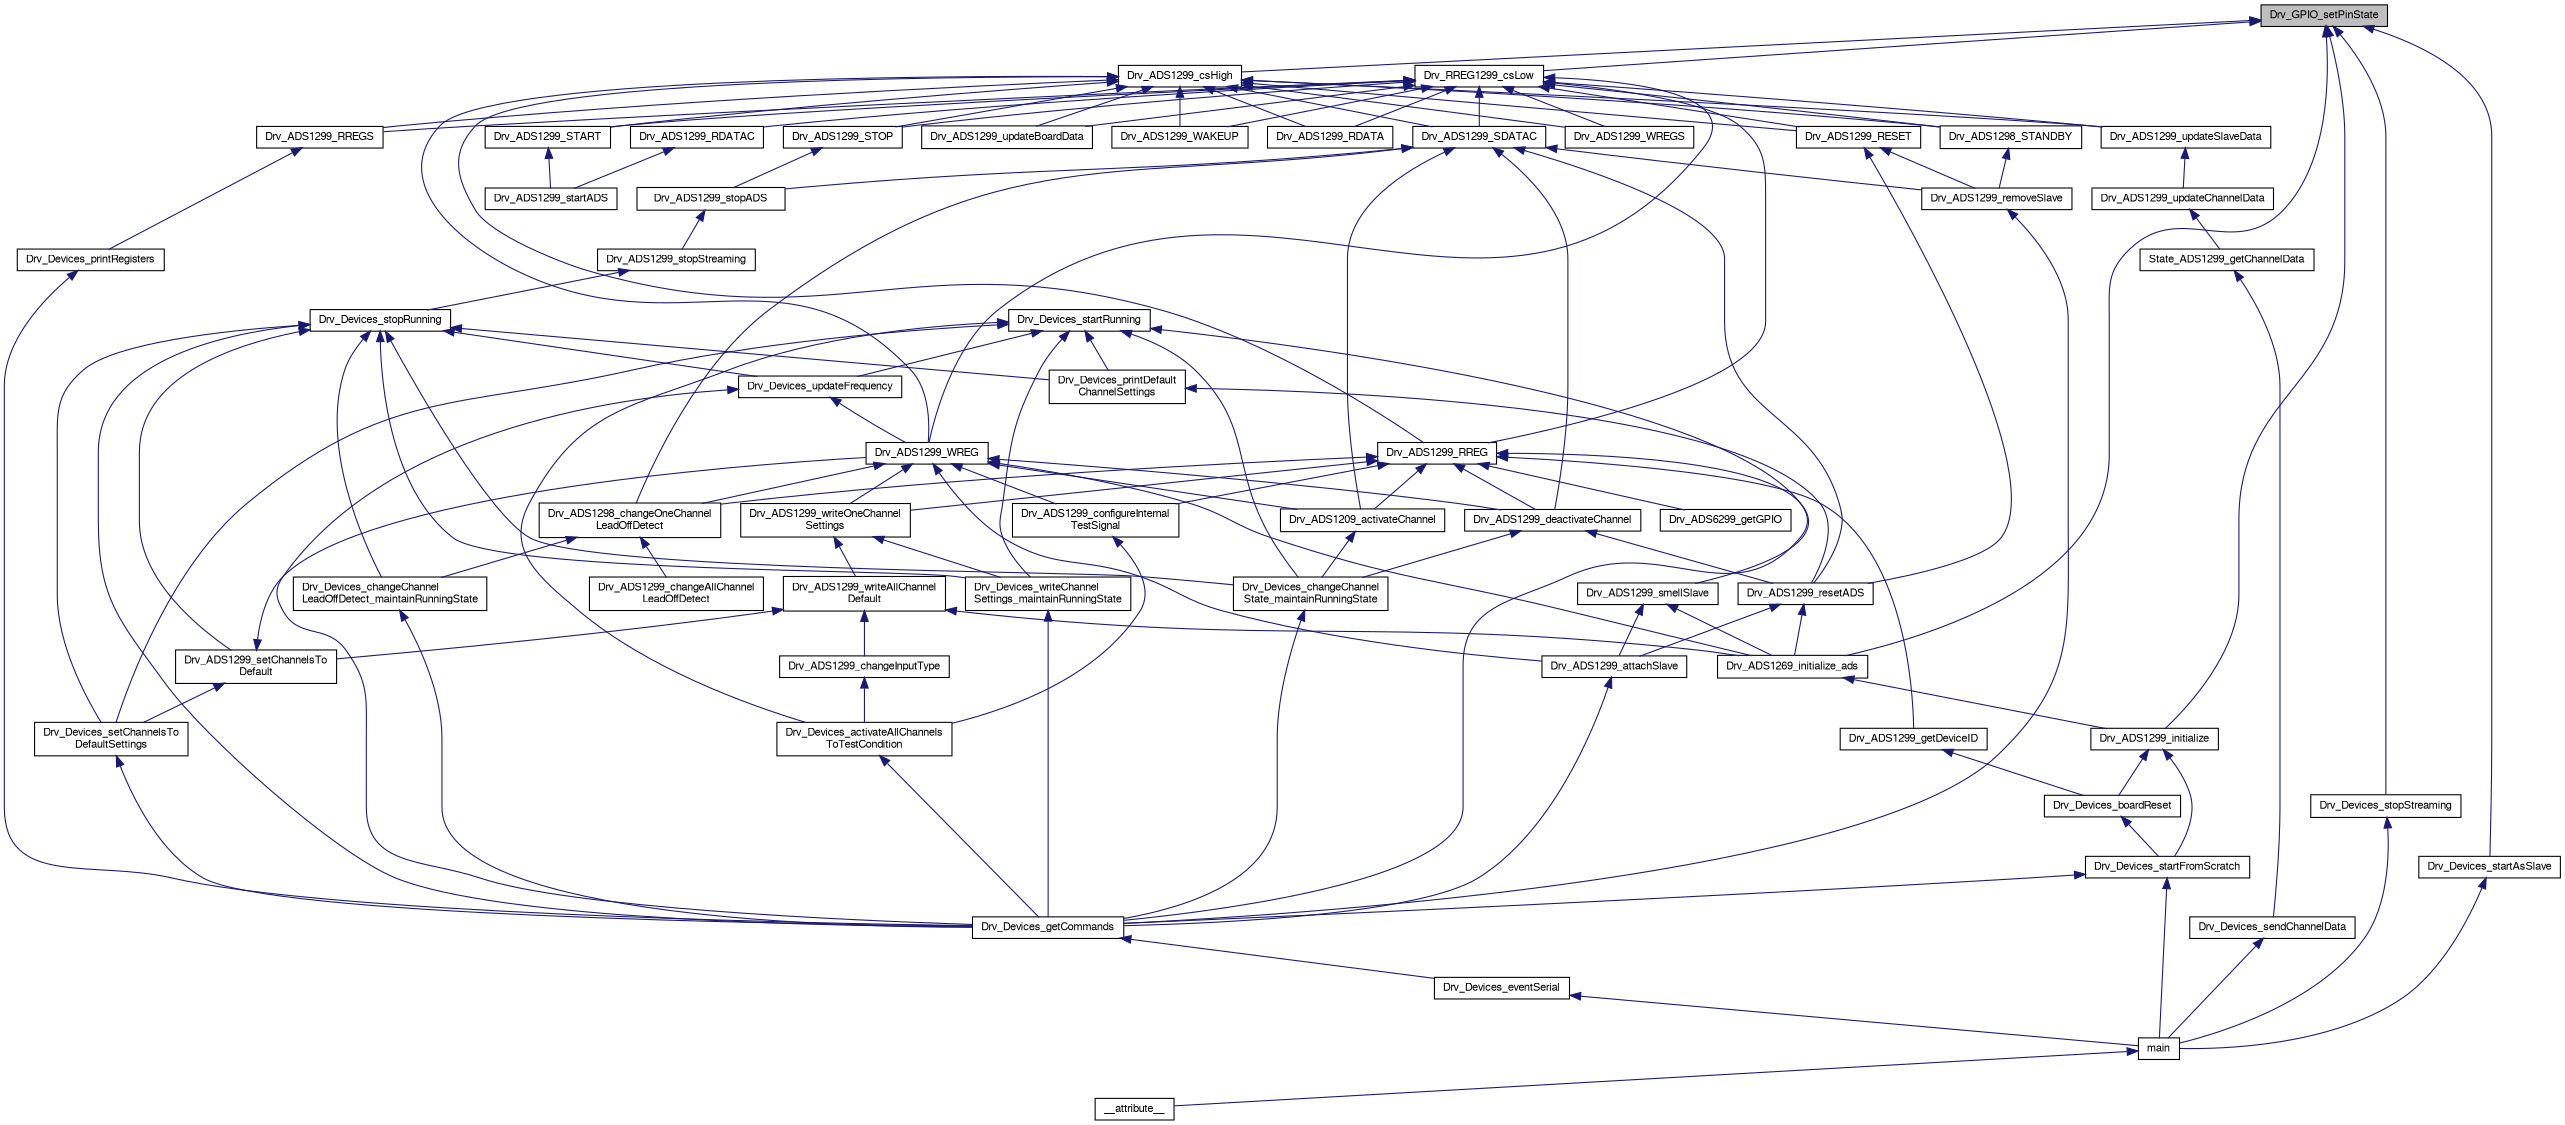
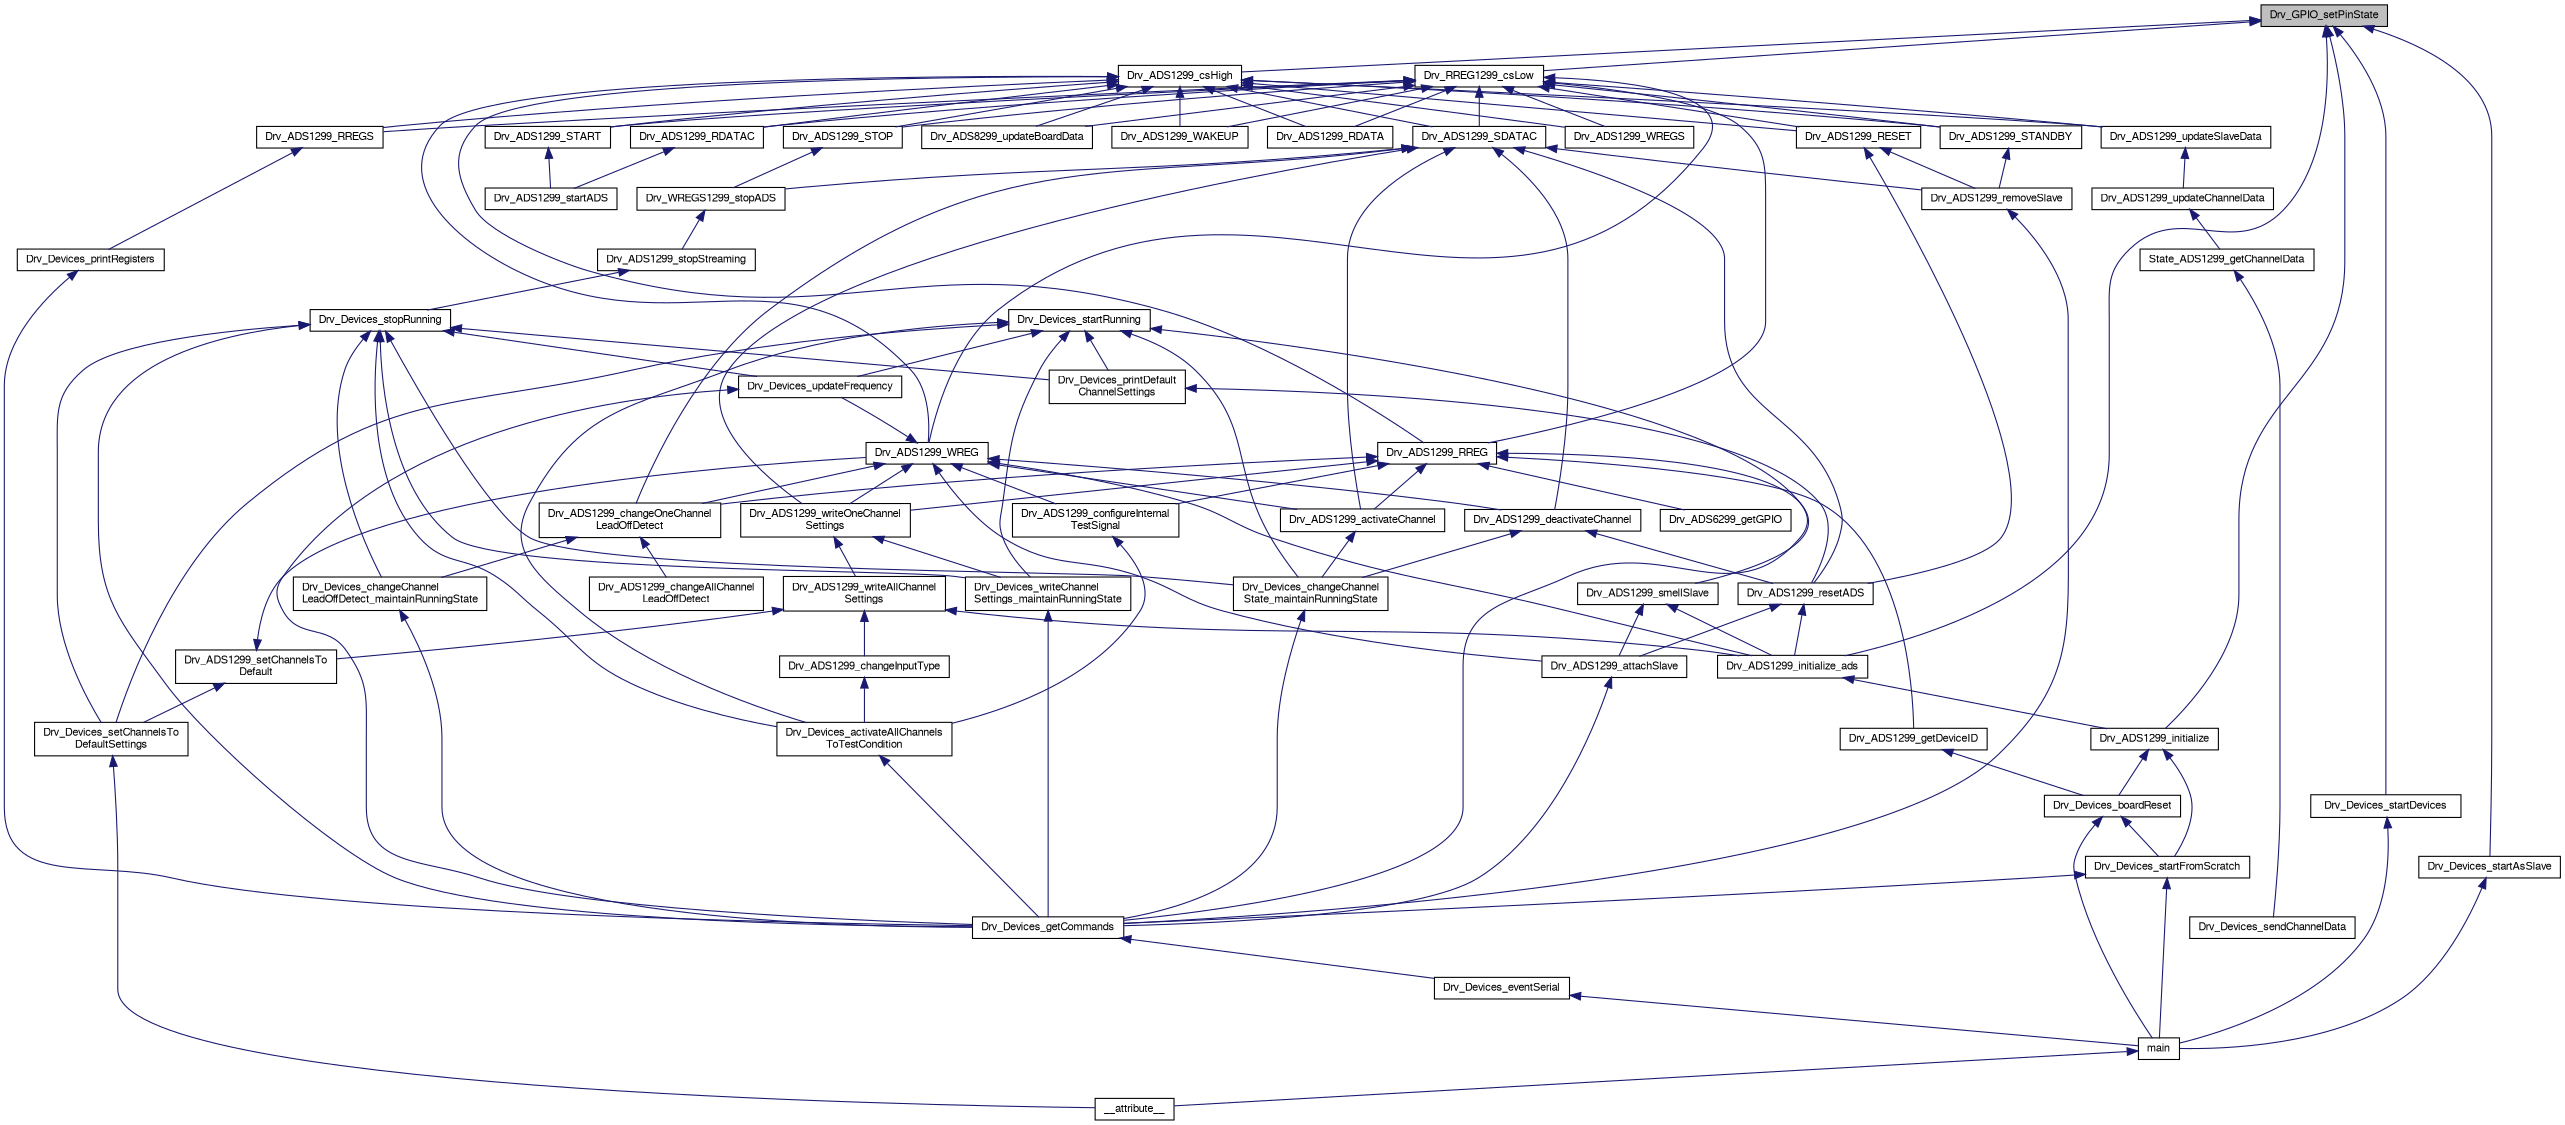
none -> (935, 106)
(1007, 137) -> (1007, 137)
(2011, 137) -> (2011, 137)
(711, 199) -> (711, 199)
none -> (972, 246)
(873, 424) -> (875, 416)
(139, 461) -> (509, 586)
(1500, 489) -> none
(630, 520) -> (630, 520)
(1363, 520) -> (1363, 520)
(864, 594) -> (864, 594)
(1793, 667) -> (1793, 667)
(2386, 806) -> (2386, 806)
(515, 914) -> (486, 1080)
(2212, 992) -> (2095, 934)
